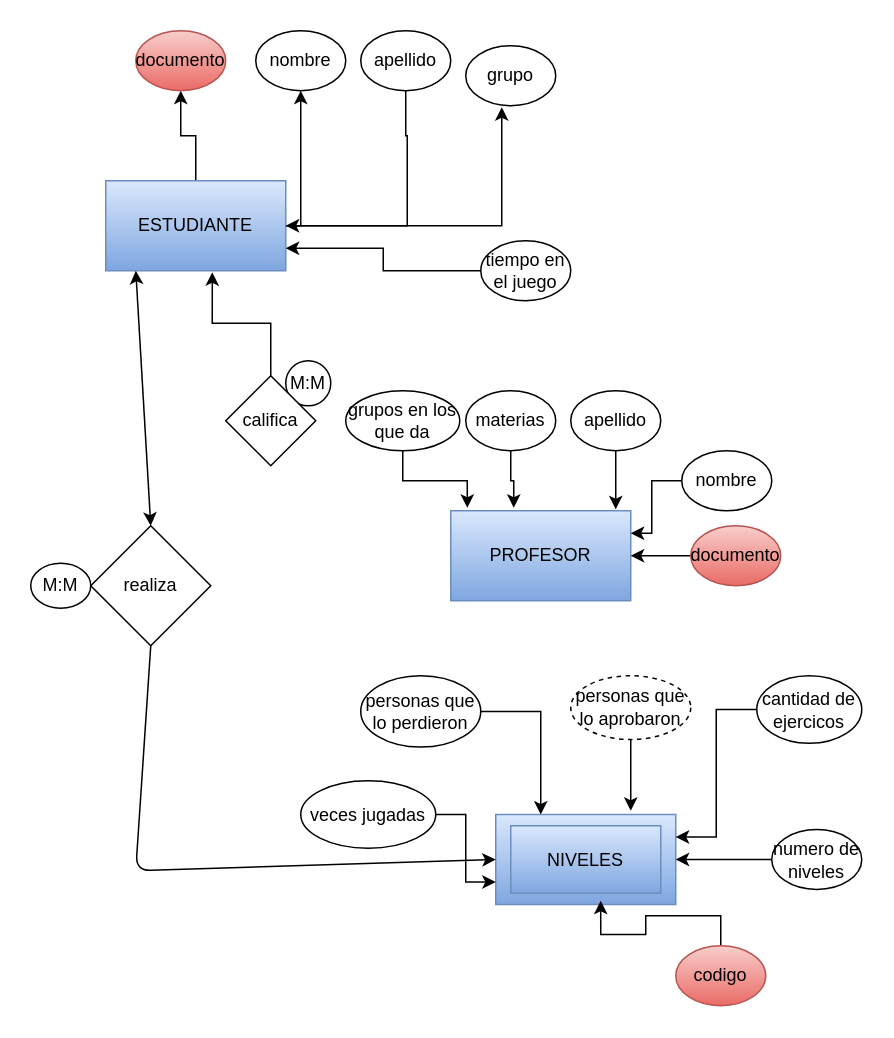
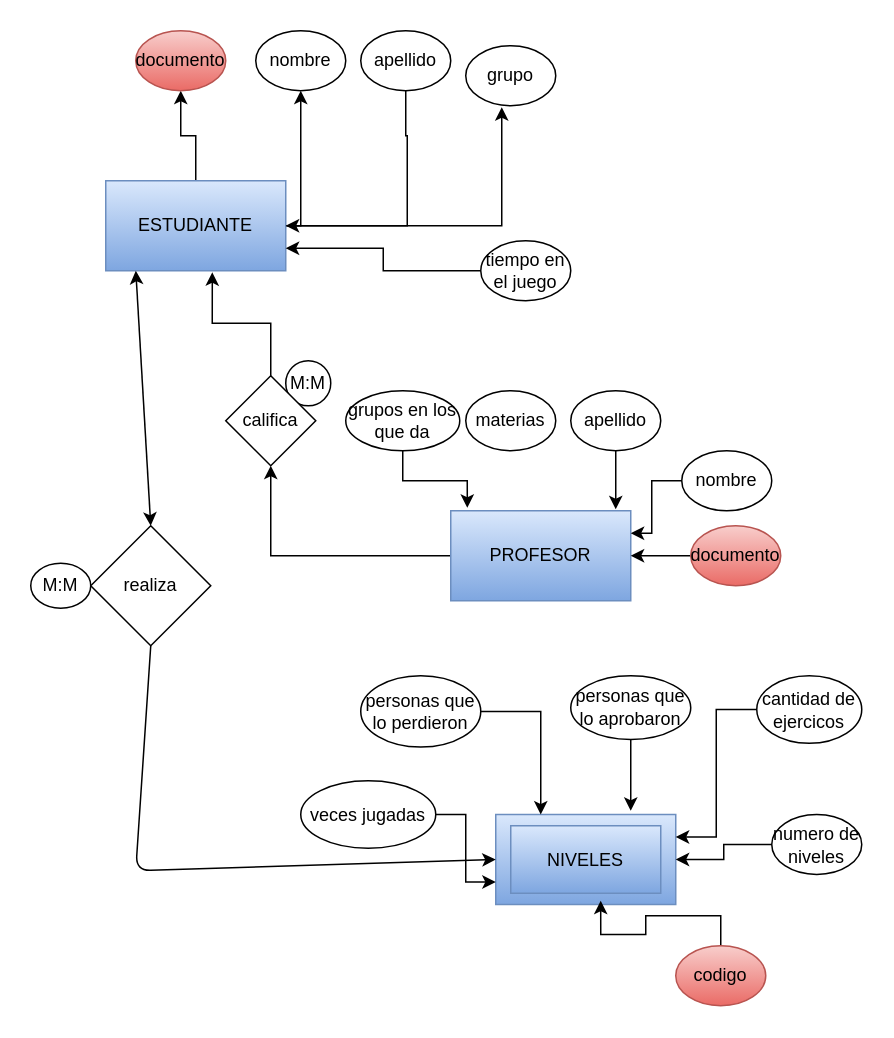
(511, 476) -> none
none -> (321, 556)
(631, 708) -> (631, 708)
(817, 860) -> (817, 845)
